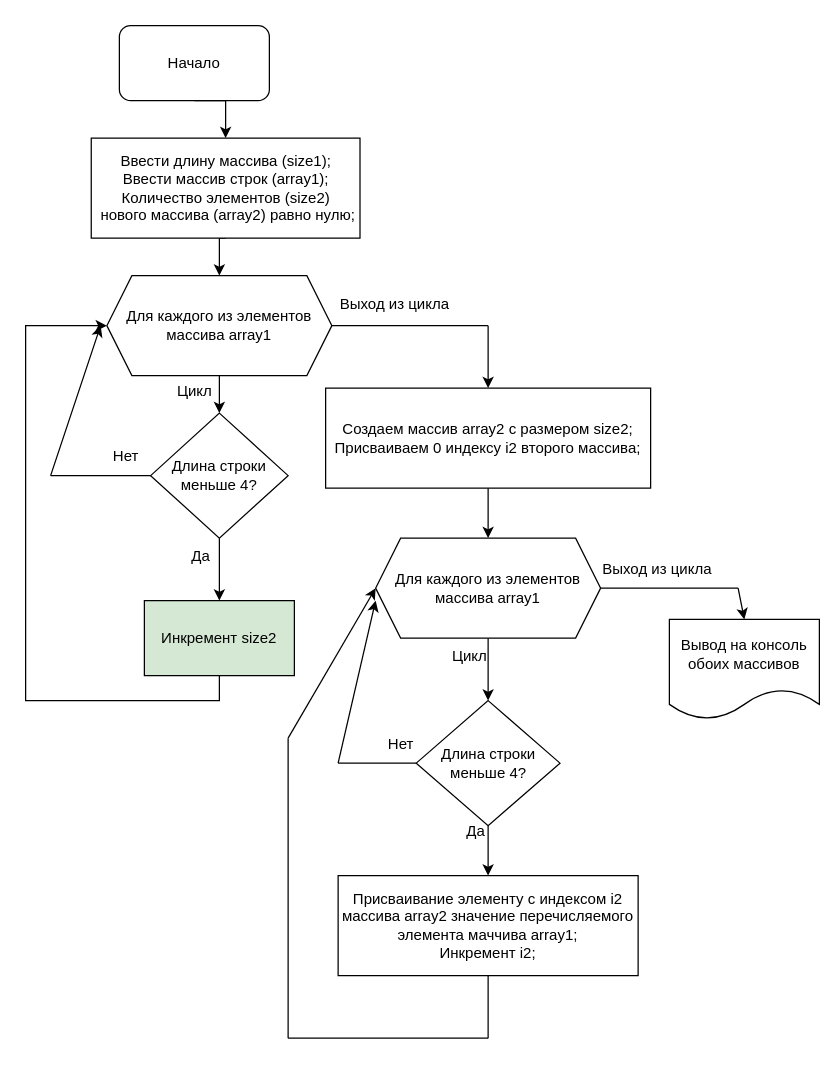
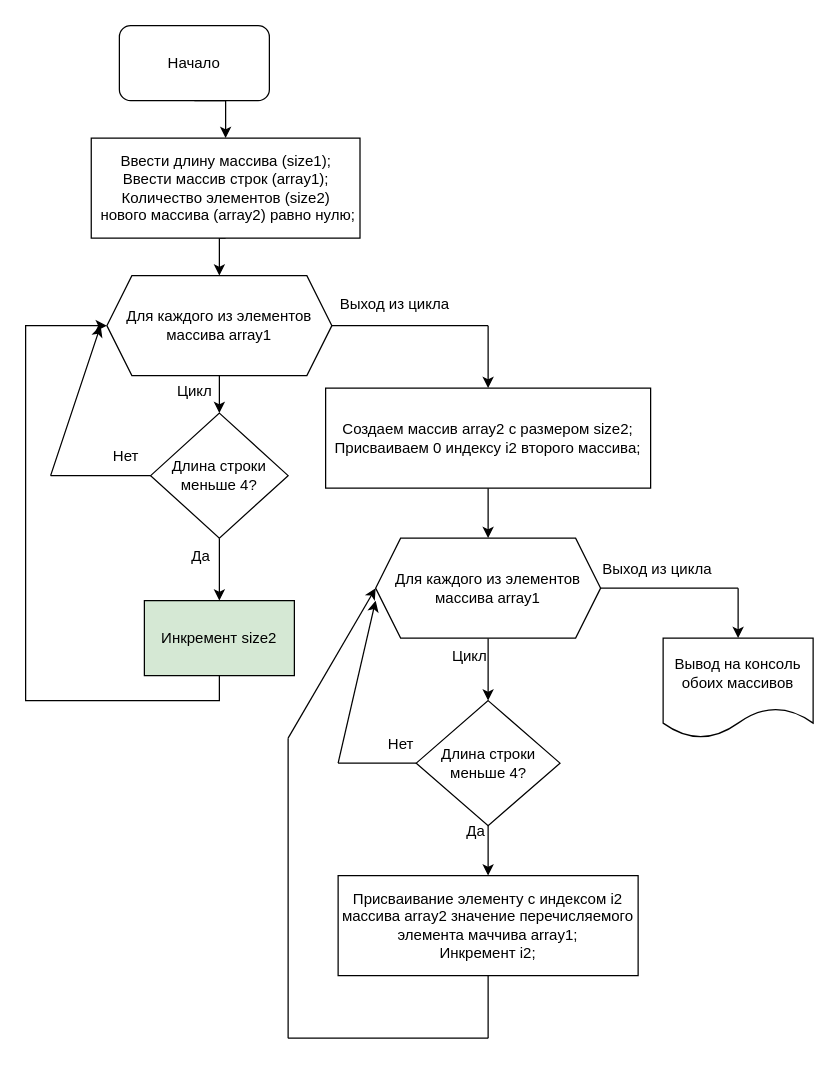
(744, 669) -> (738, 688)
